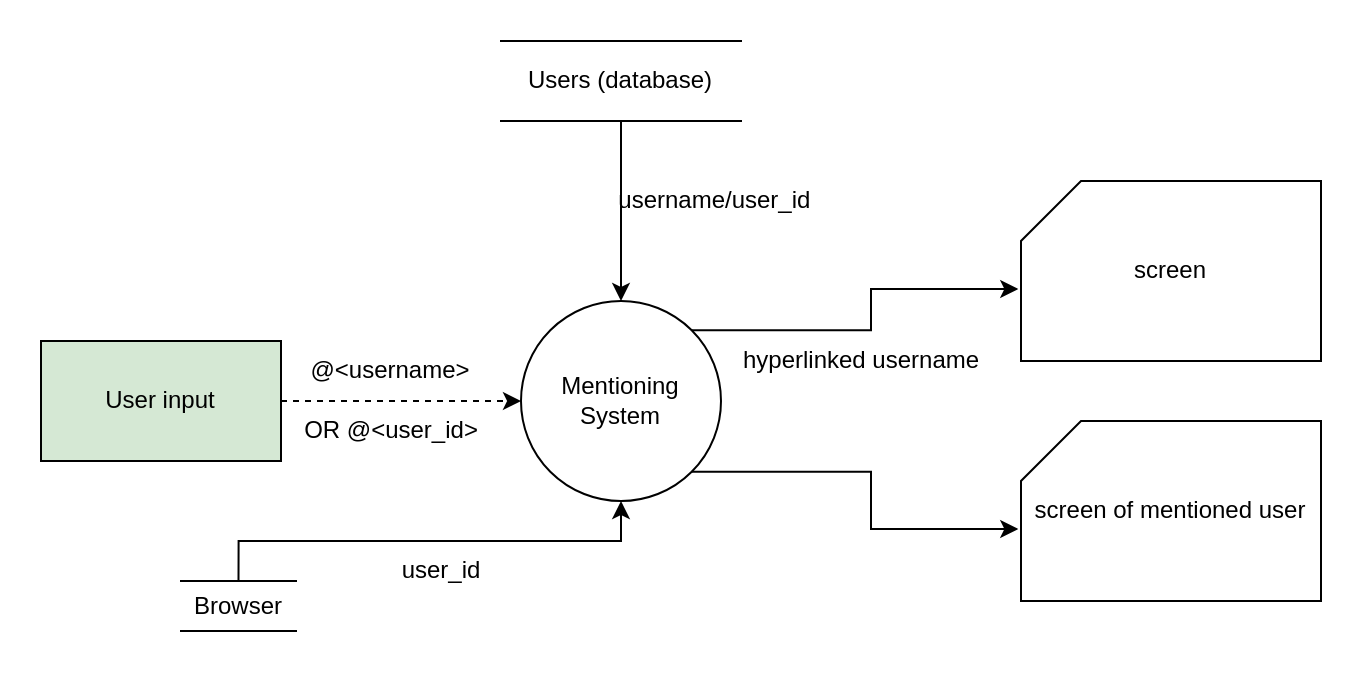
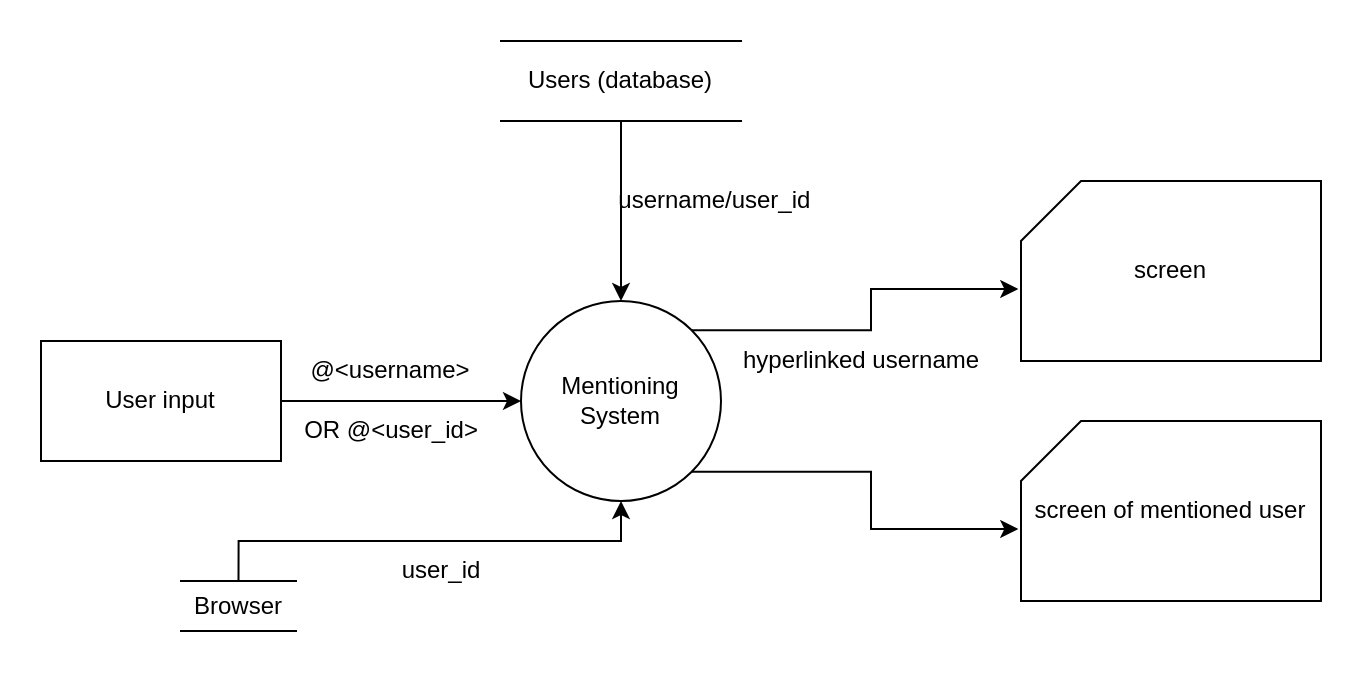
(161, 401) -> (161, 401)
(396, 401) -> (396, 401)
